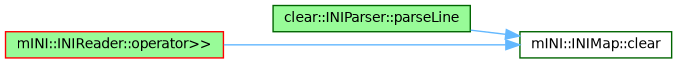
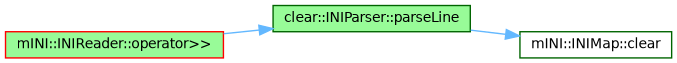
(365, 45) -> (241, 32)
